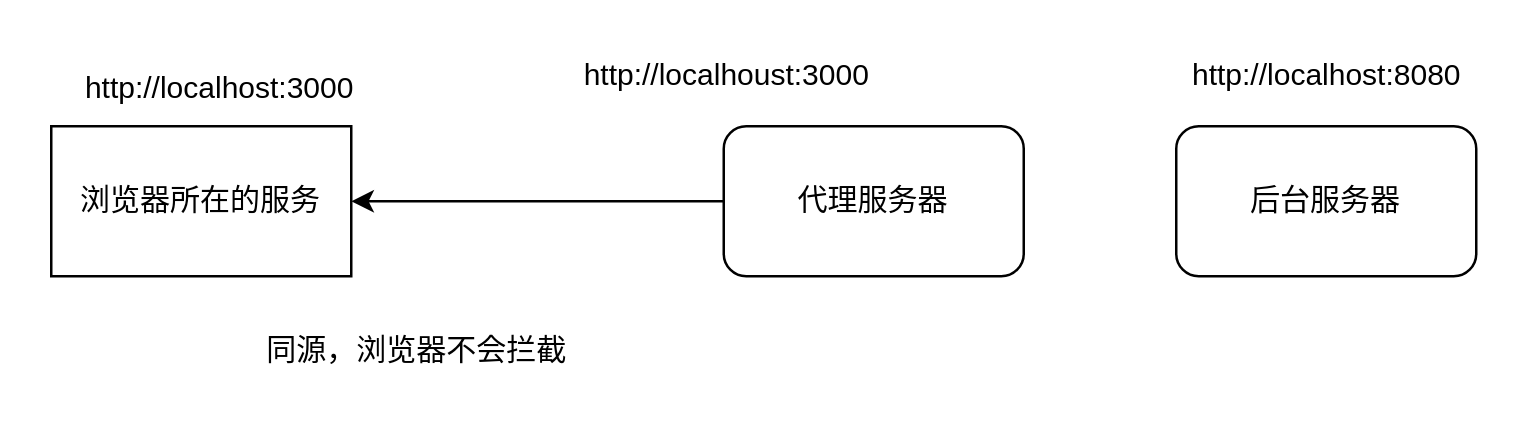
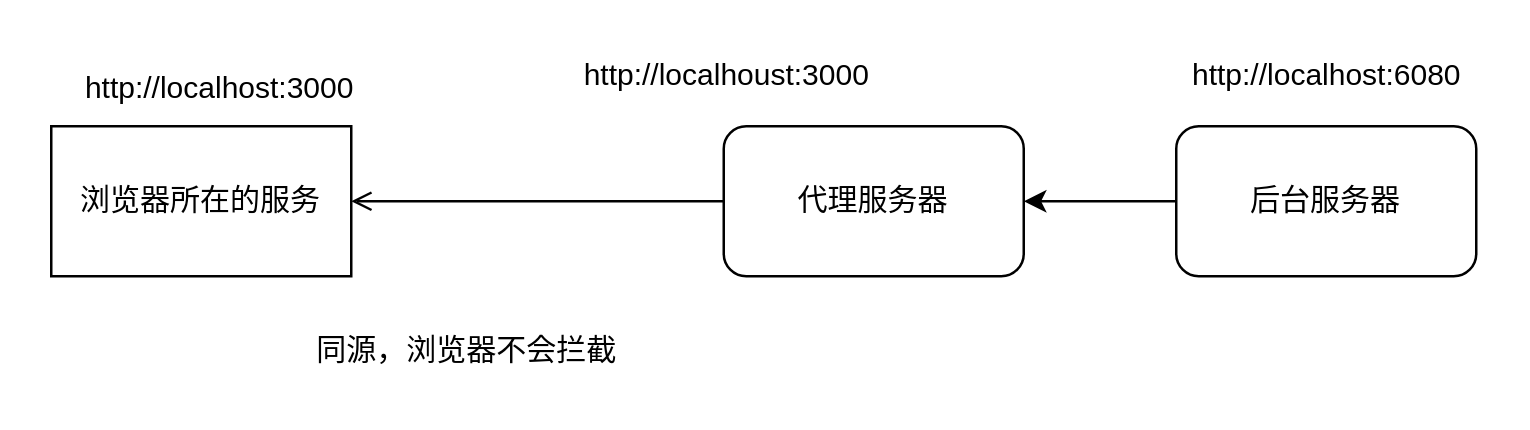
(1328, 76) -> (1328, 76)
(369, 201) -> (365, 201)
none -> (1108, 201)
(416, 351) -> (466, 351)
